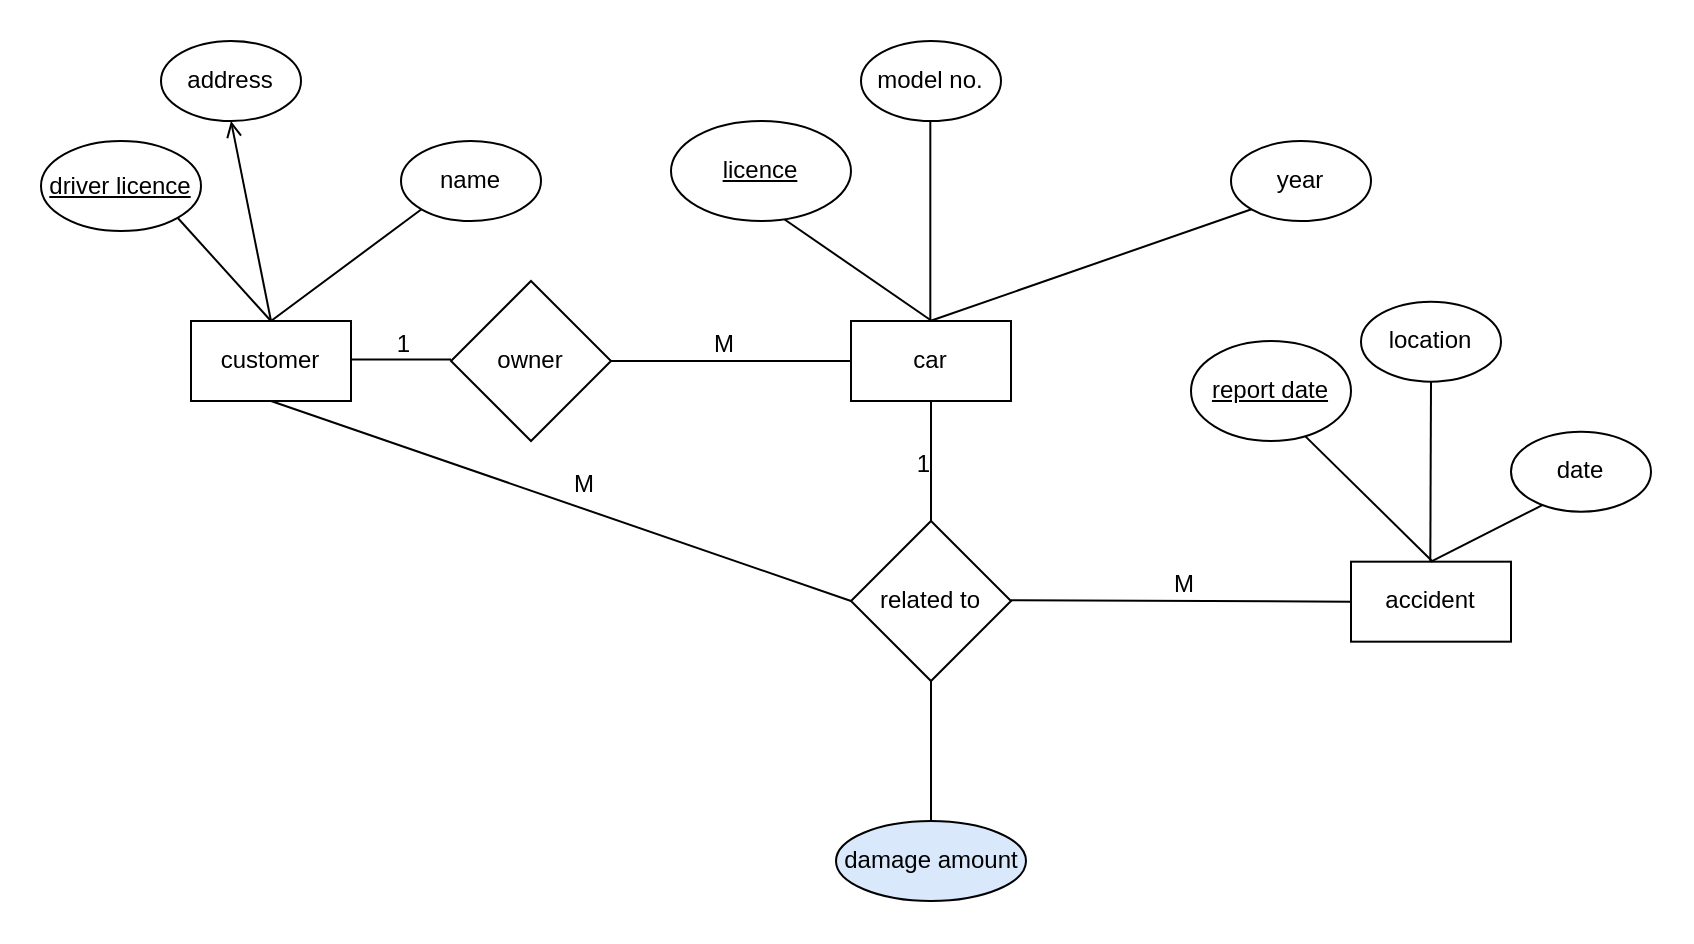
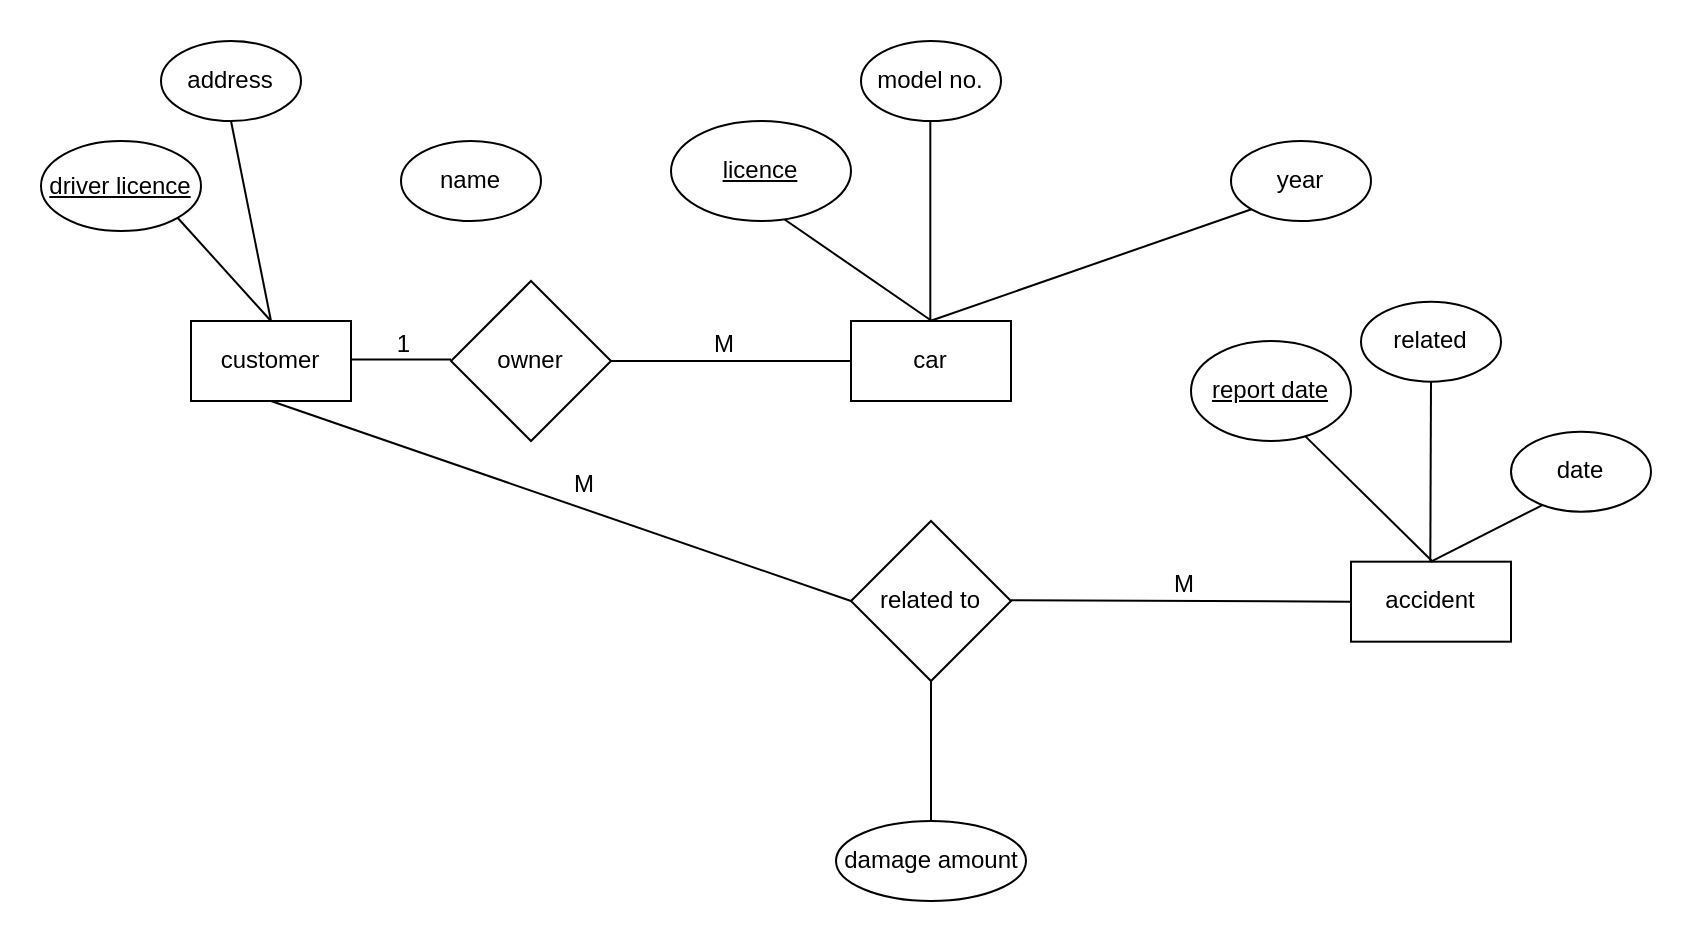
(232, 128) -> (232, 127)
(347, 264) -> none
(1431, 341) -> (1431, 341)
(931, 461) -> none
(931, 861) -> (931, 861)
